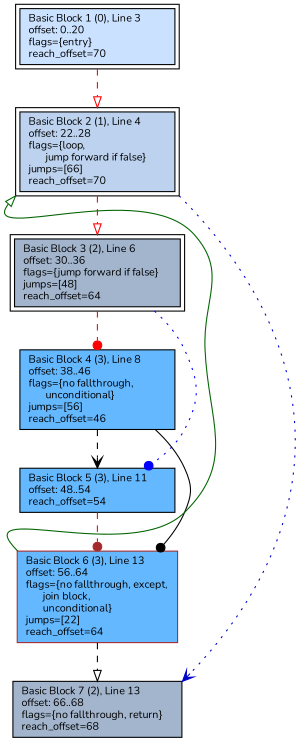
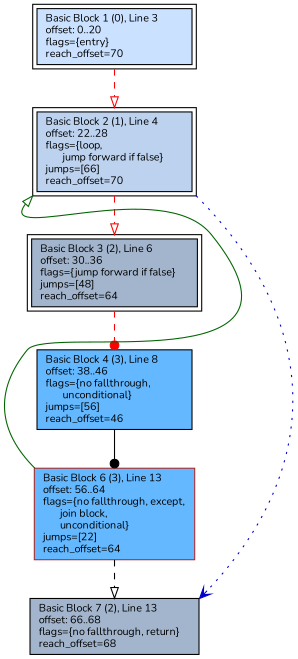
(97, 490) -> none
